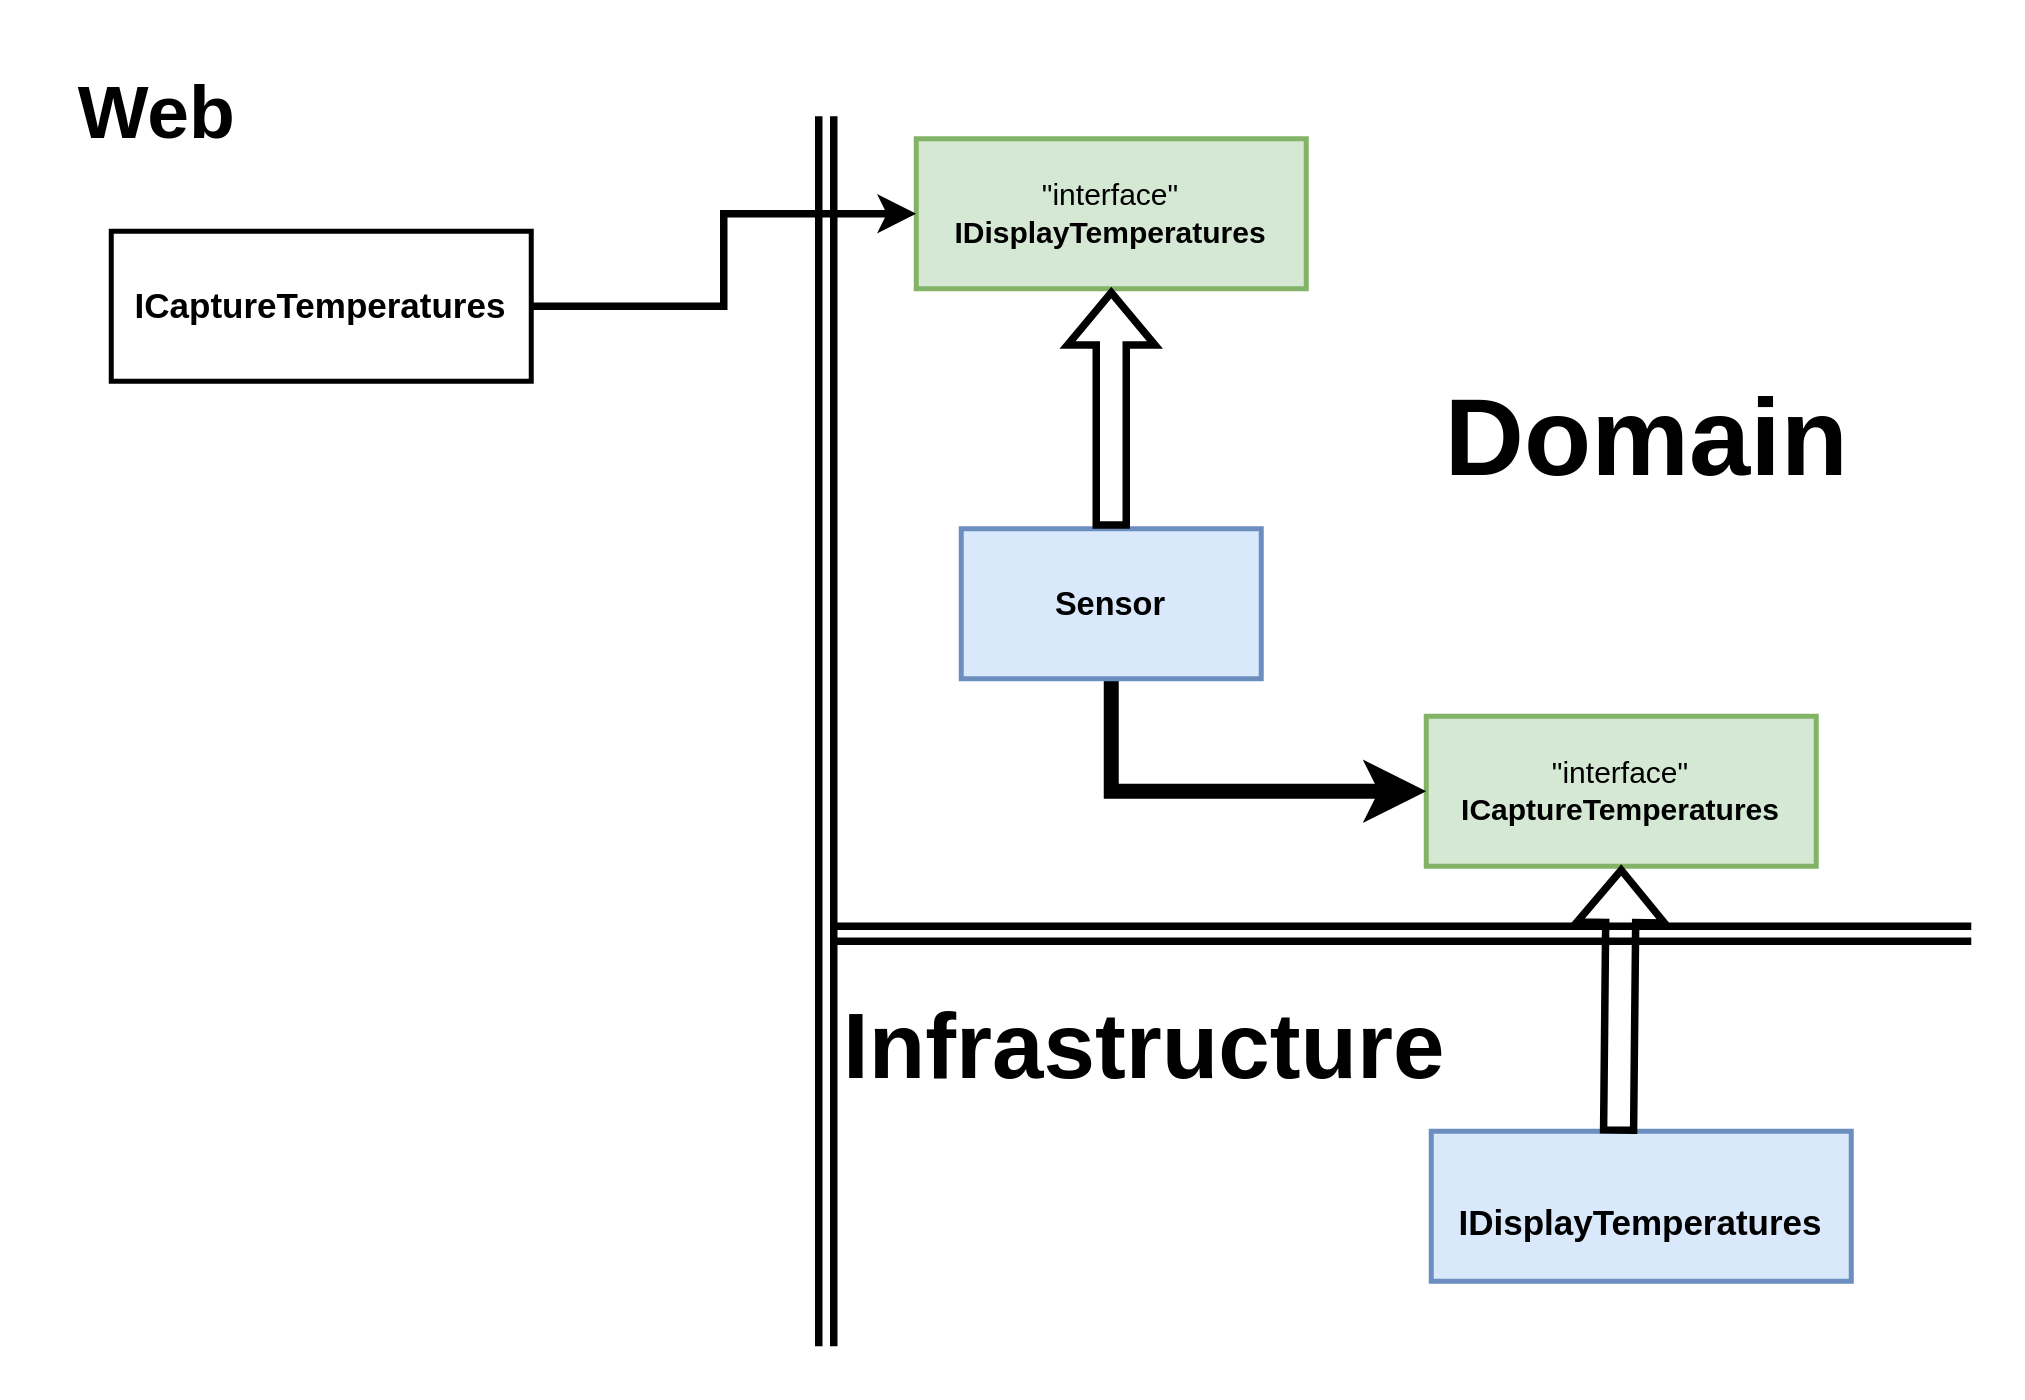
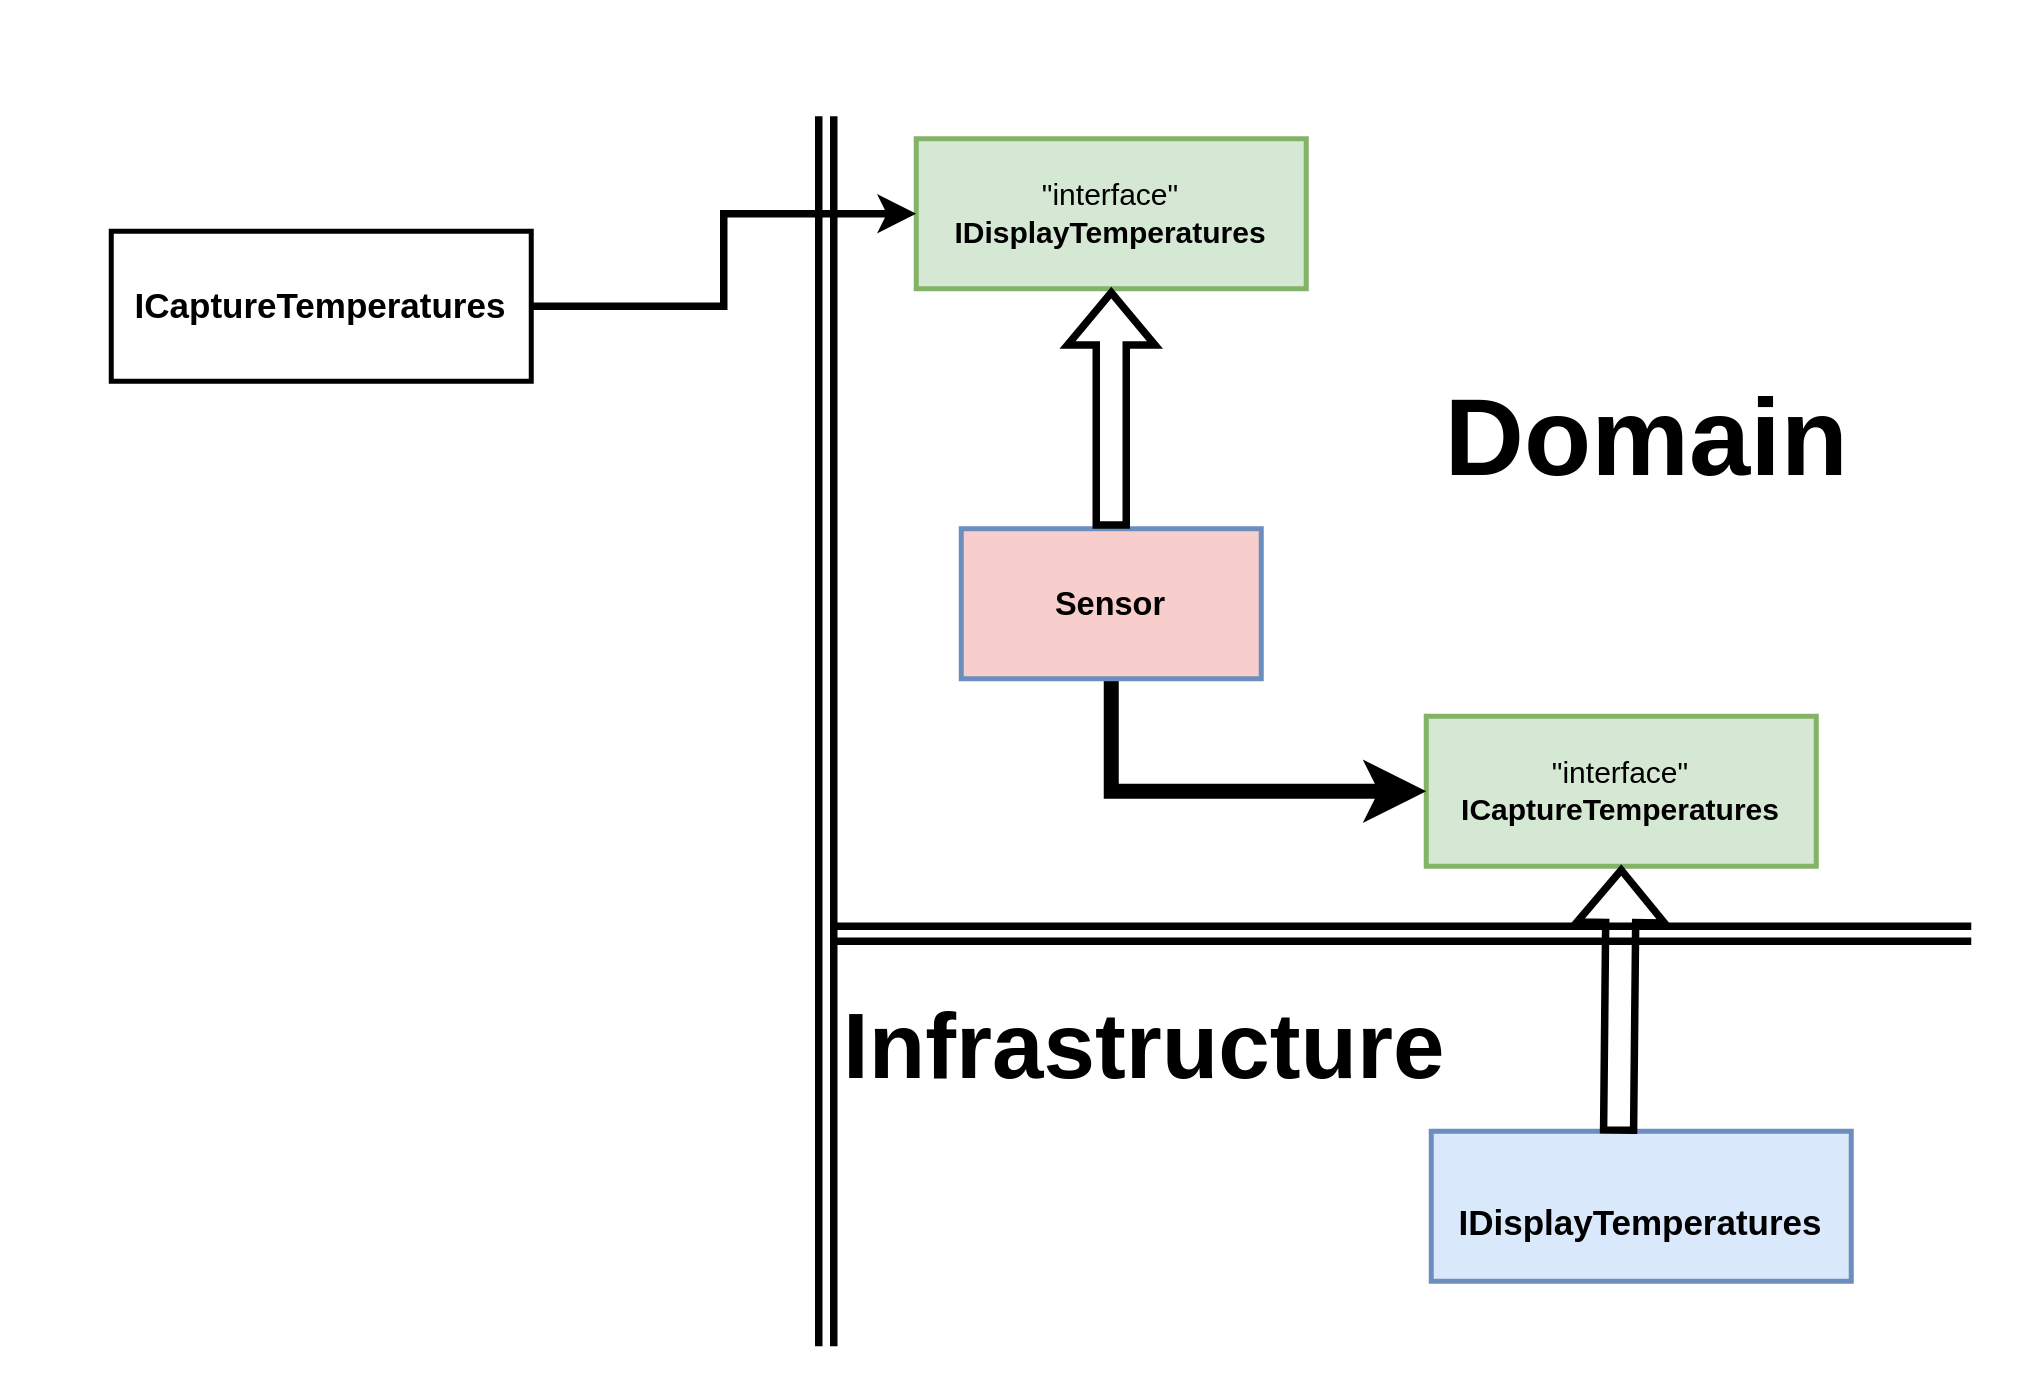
(156, 111) -> none
(1111, 604) -> (1111, 604)
